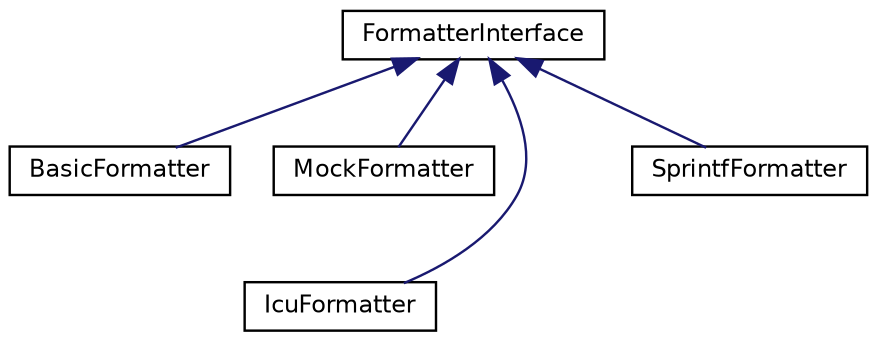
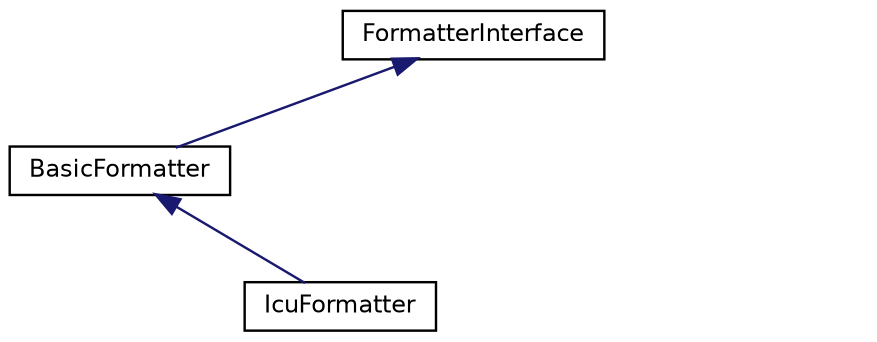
(384, 171) -> none
(750, 171) -> none
(510, 206) -> (241, 245)
